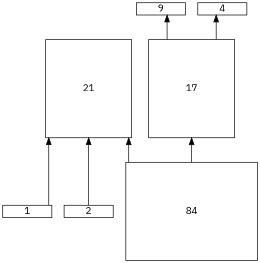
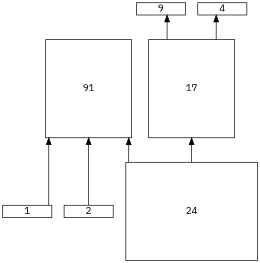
(89, 89) -> (89, 89)
(192, 211) -> (192, 211)
